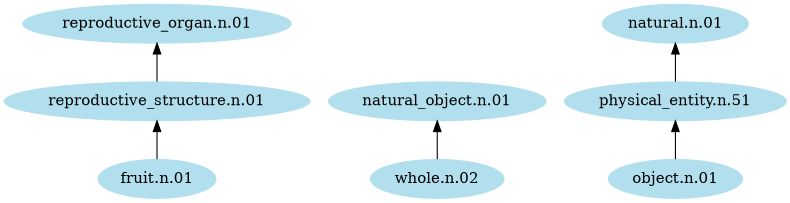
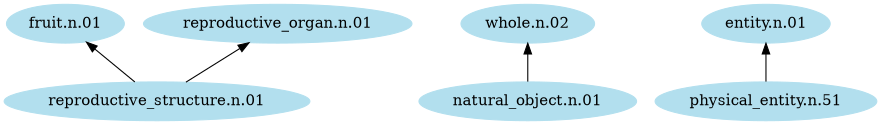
(675, 24) -> (766, 24)
(157, 145) -> (115, 66)
(437, 145) -> (528, 68)
(675, 179) -> none
